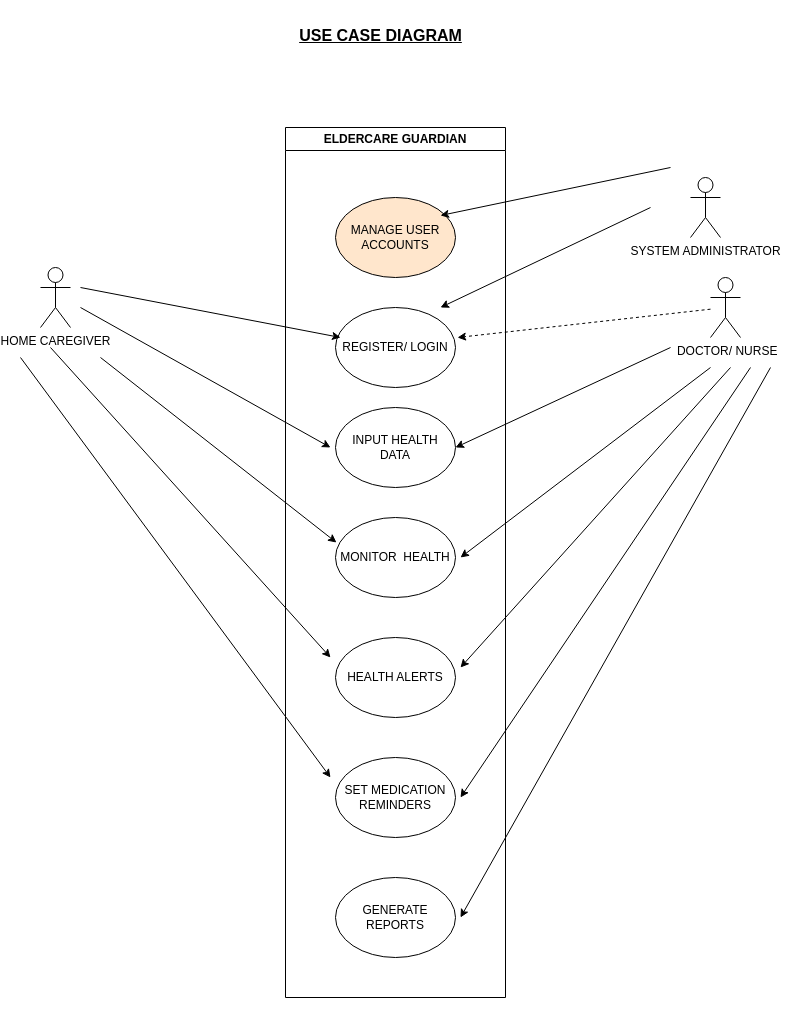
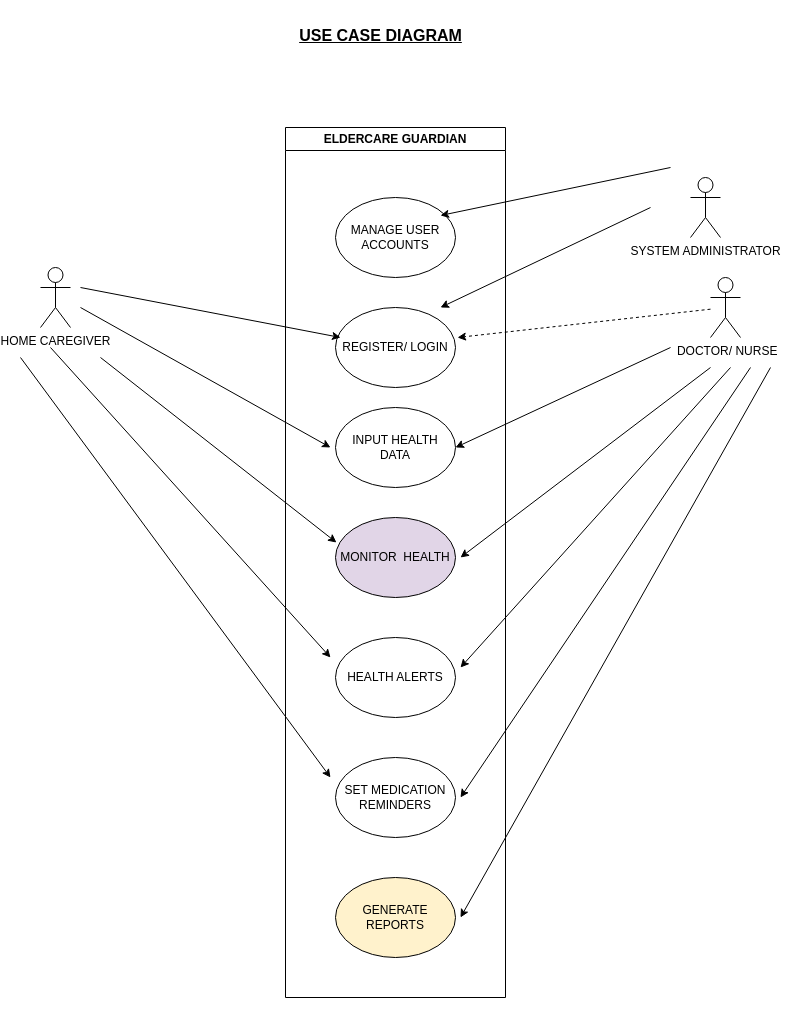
(396, 238) -> (396, 238)
(396, 558) -> (396, 558)
(396, 918) -> (396, 918)
